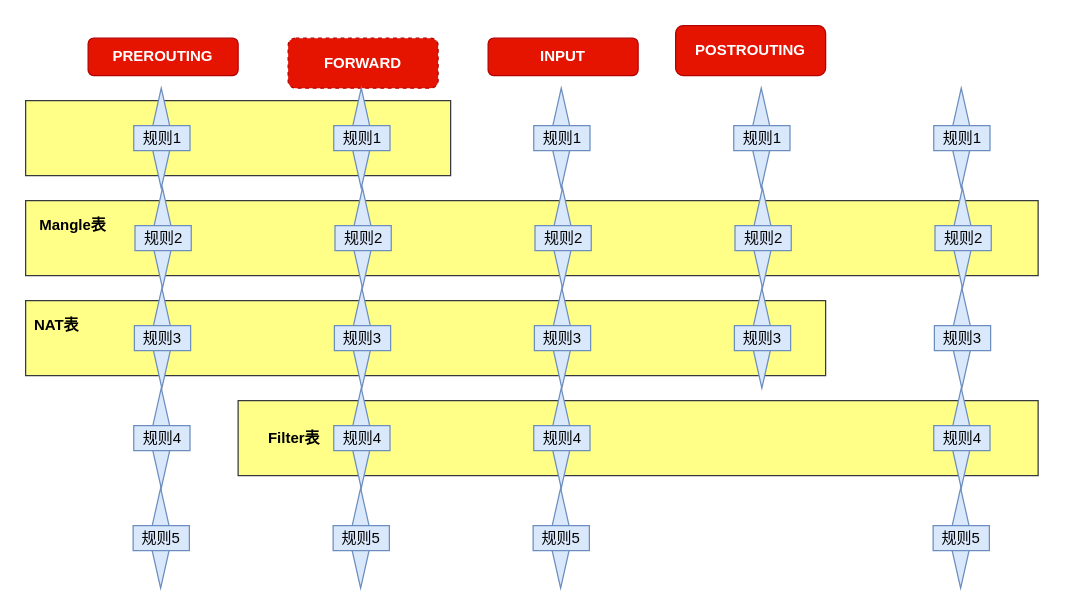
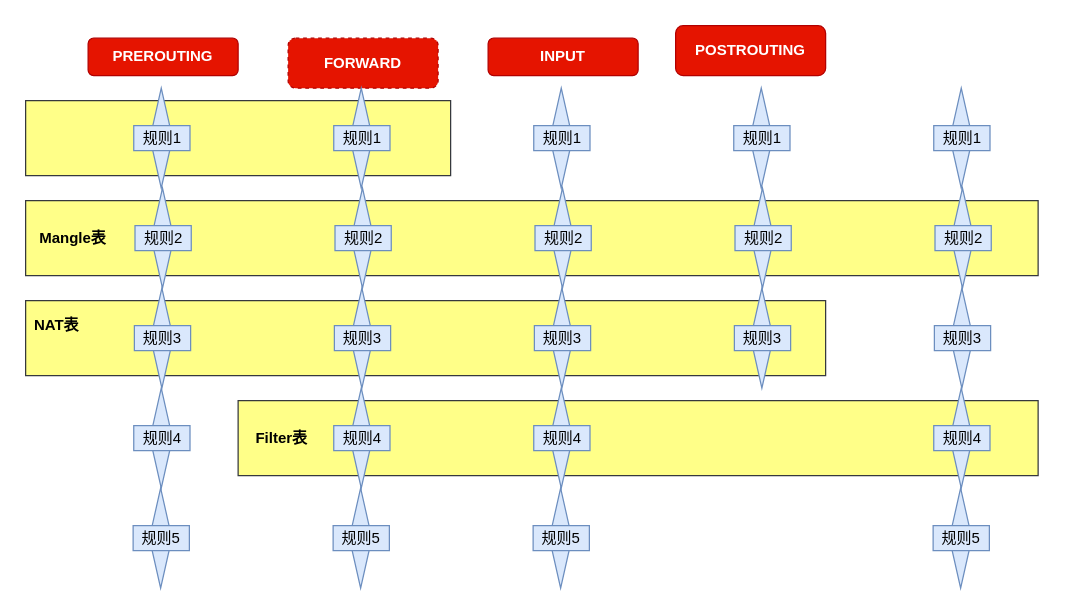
(73, 226) -> (73, 238)
(294, 438) -> (282, 438)
